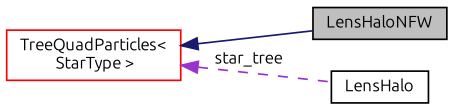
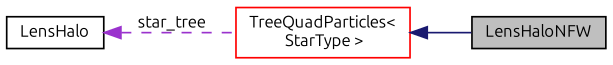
(265, 75) -> (178, 33)
